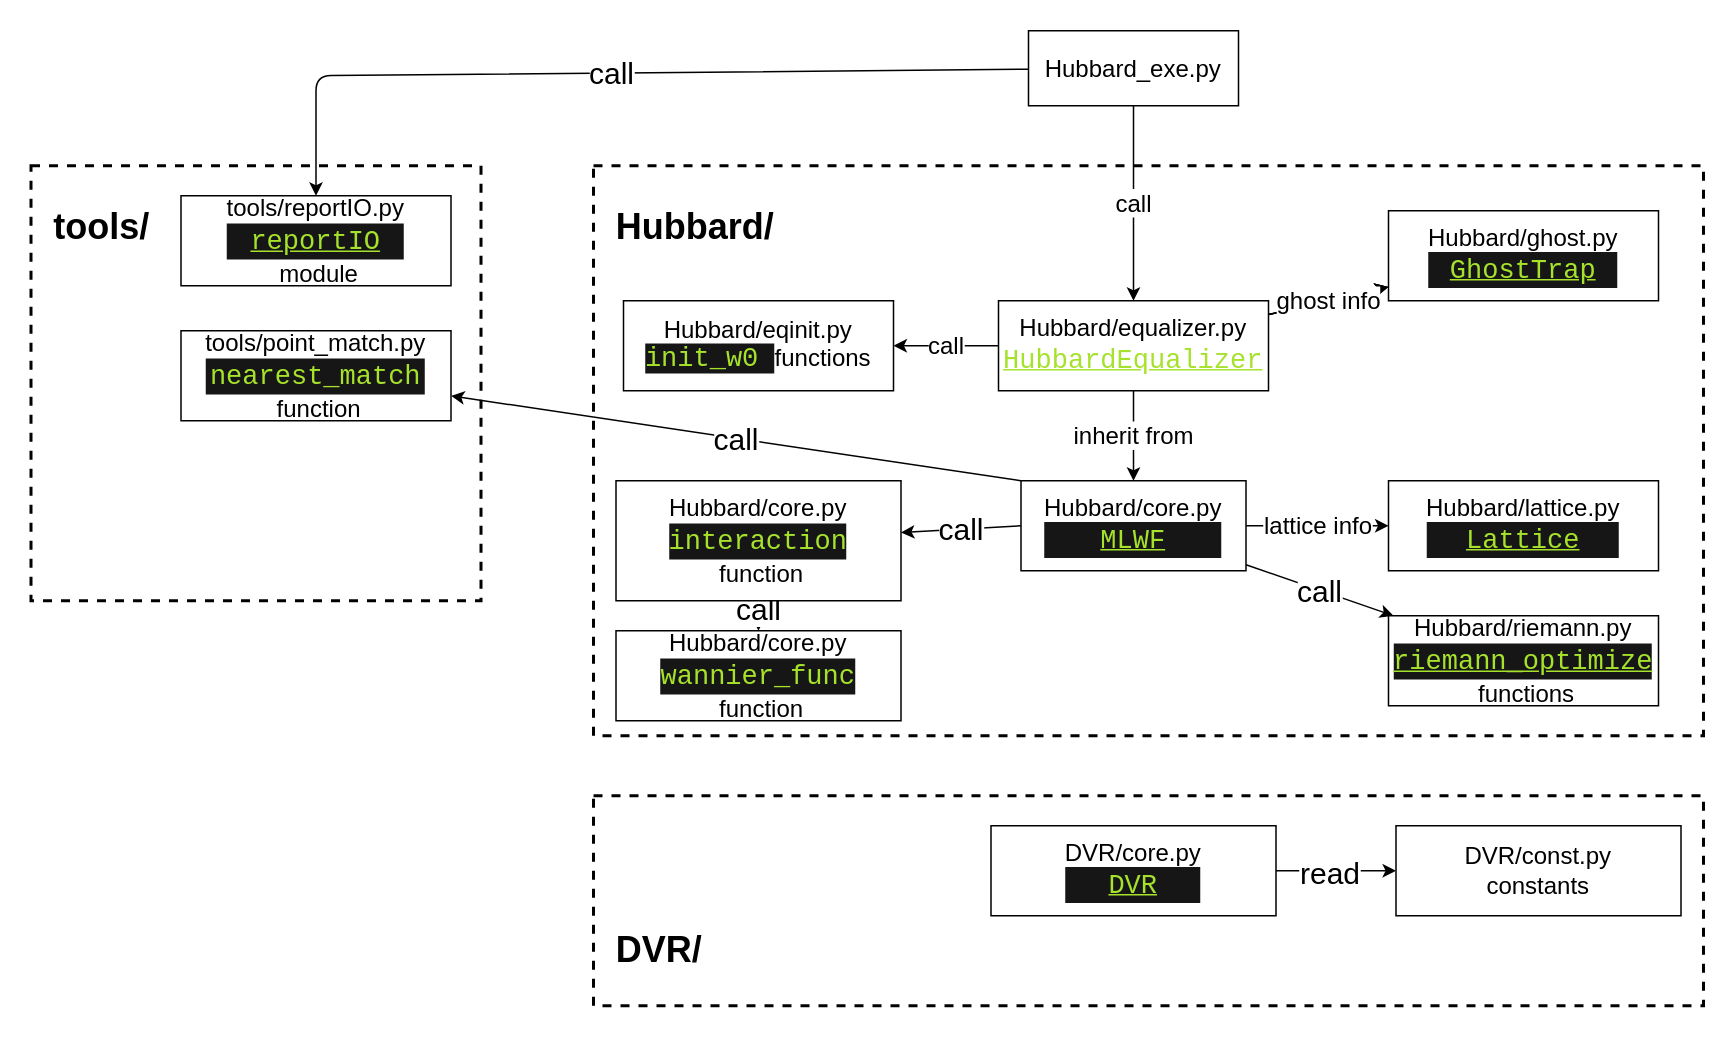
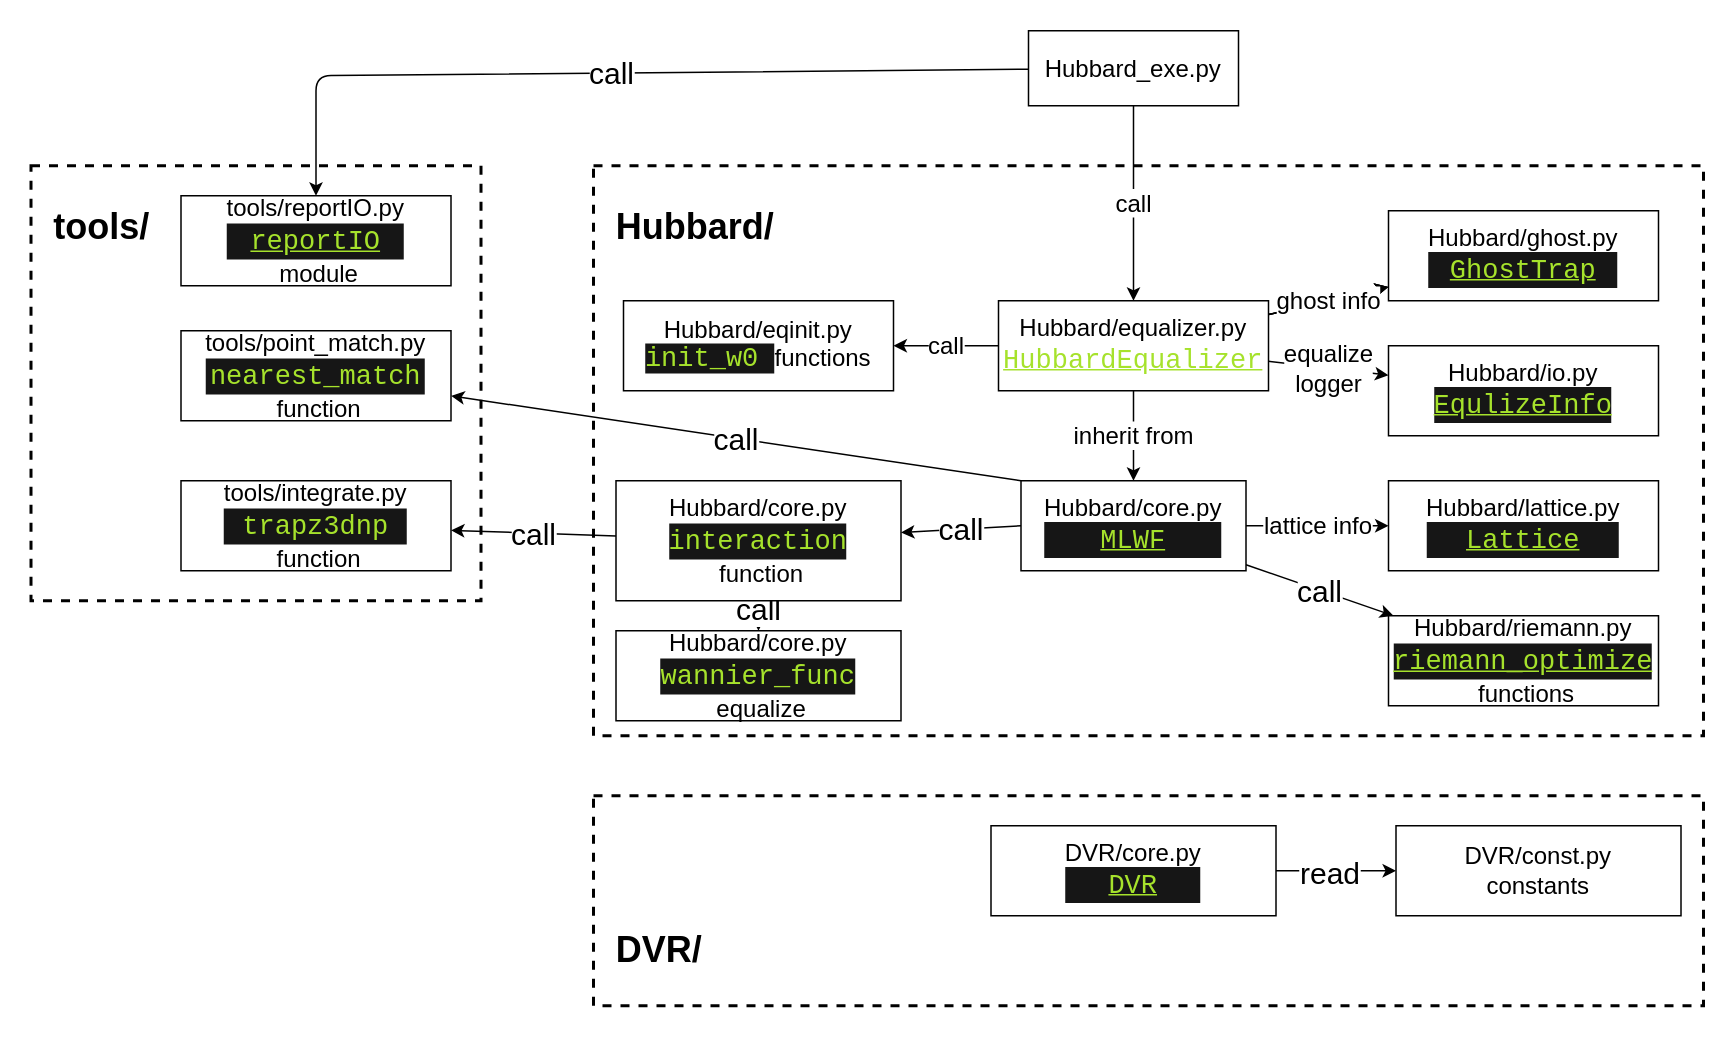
none -> (1277, 362)
none -> (1523, 391)
none -> (316, 526)
none -> (539, 533)
(758, 676) -> (758, 676)
